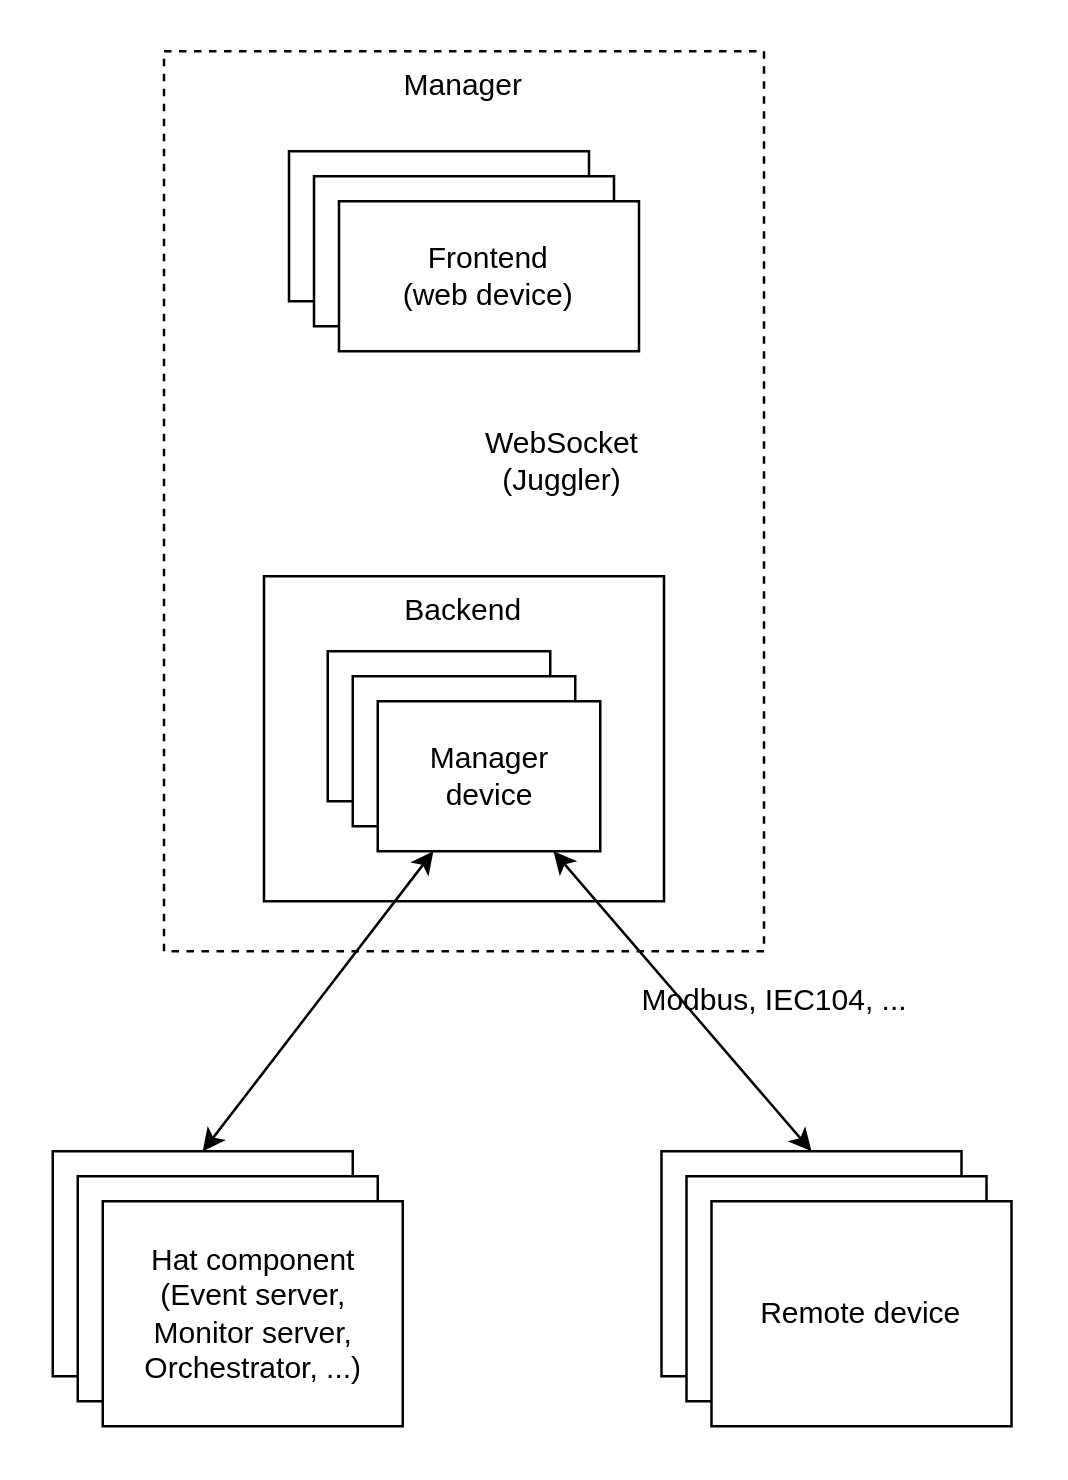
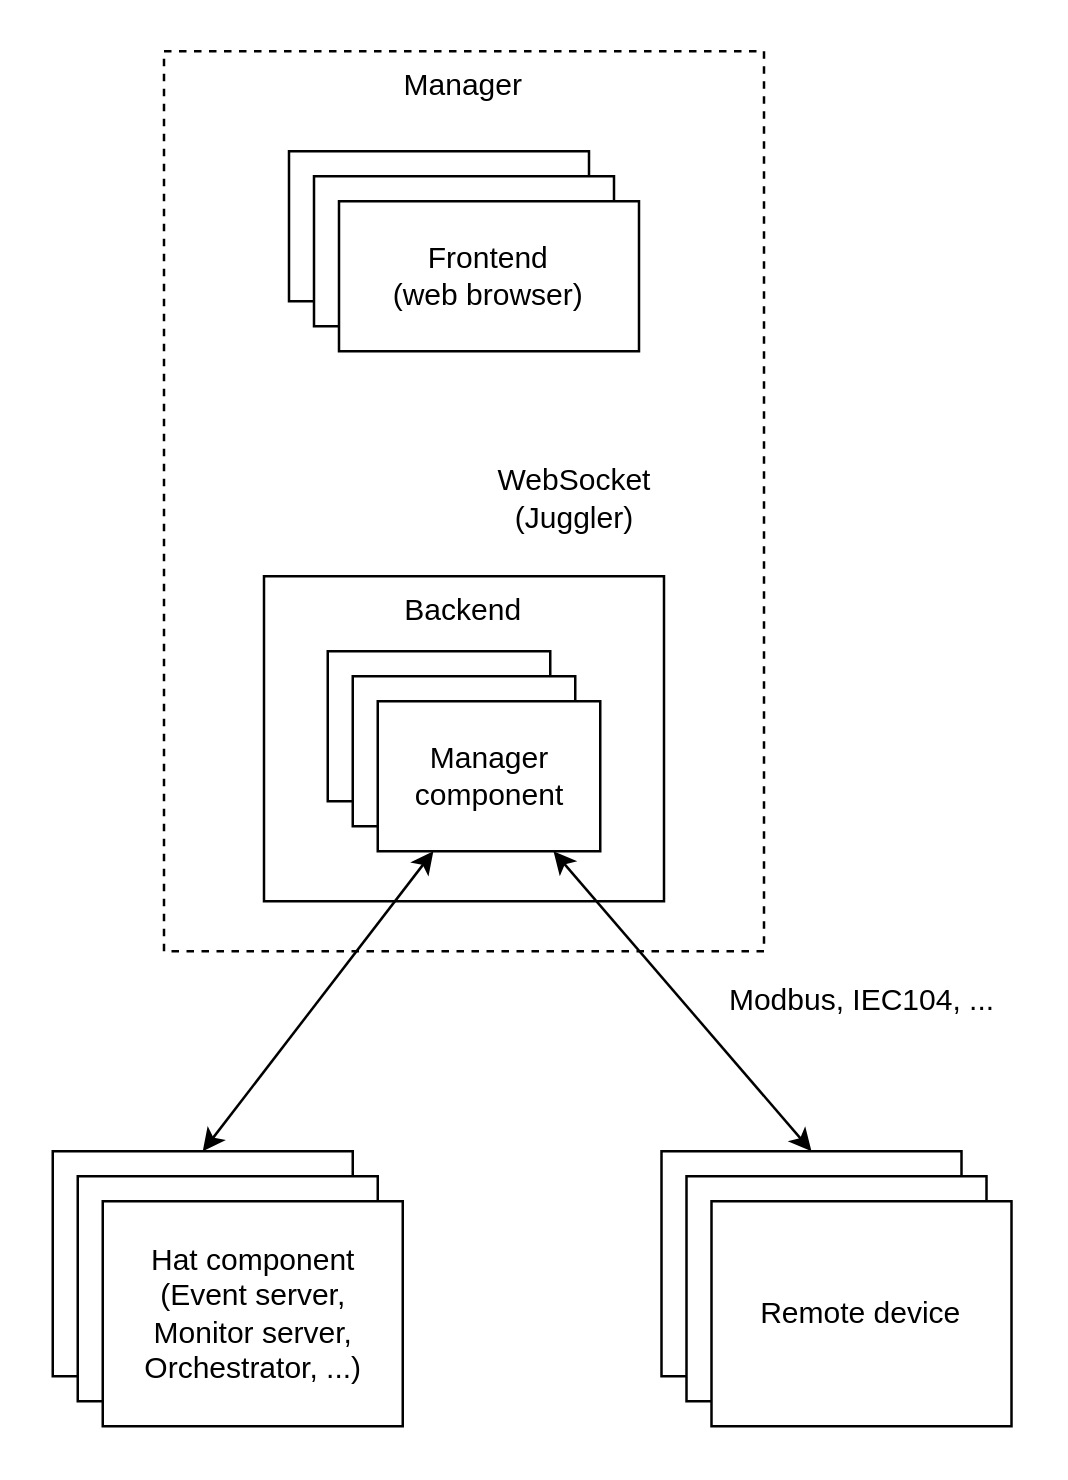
(489, 276) -> (489, 276)
(561, 461) -> (574, 499)
(490, 776) -> (490, 776)
(775, 1001) -> (863, 1001)
